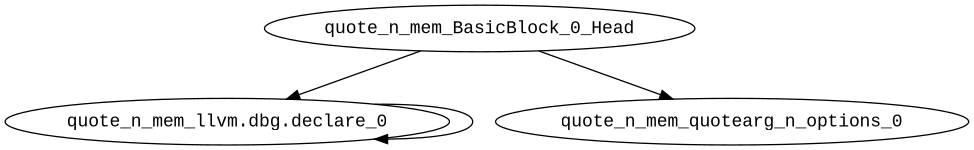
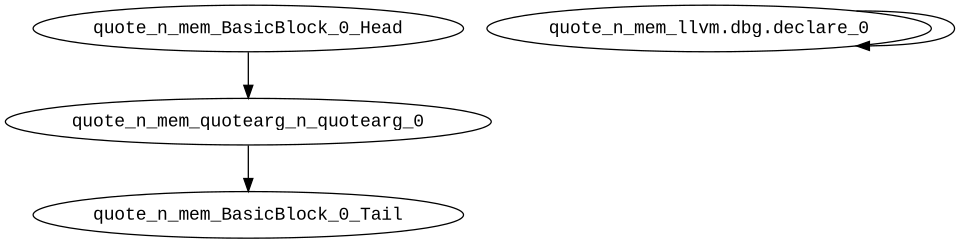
(360, 73) -> none
(732, 122) -> (248, 122)
none -> (248, 215)
